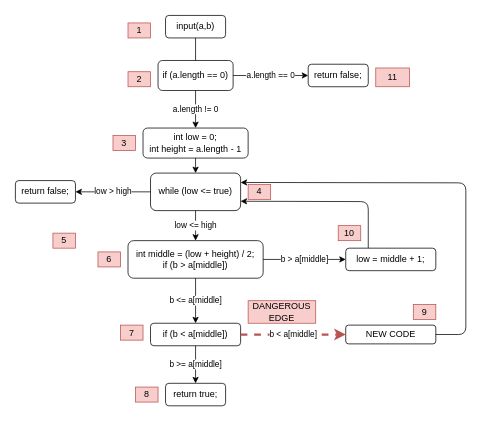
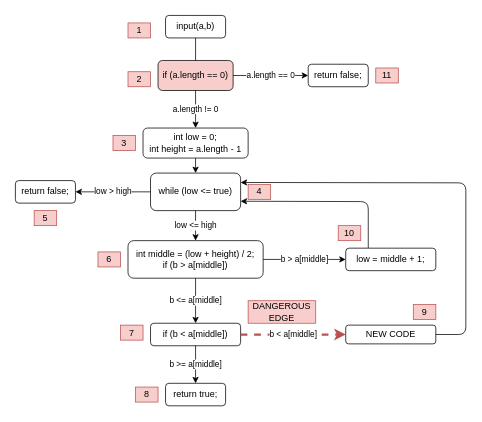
(195, 75) -> (195, 75)
(392, 77) -> (387, 75)
(64, 240) -> (45, 218)
